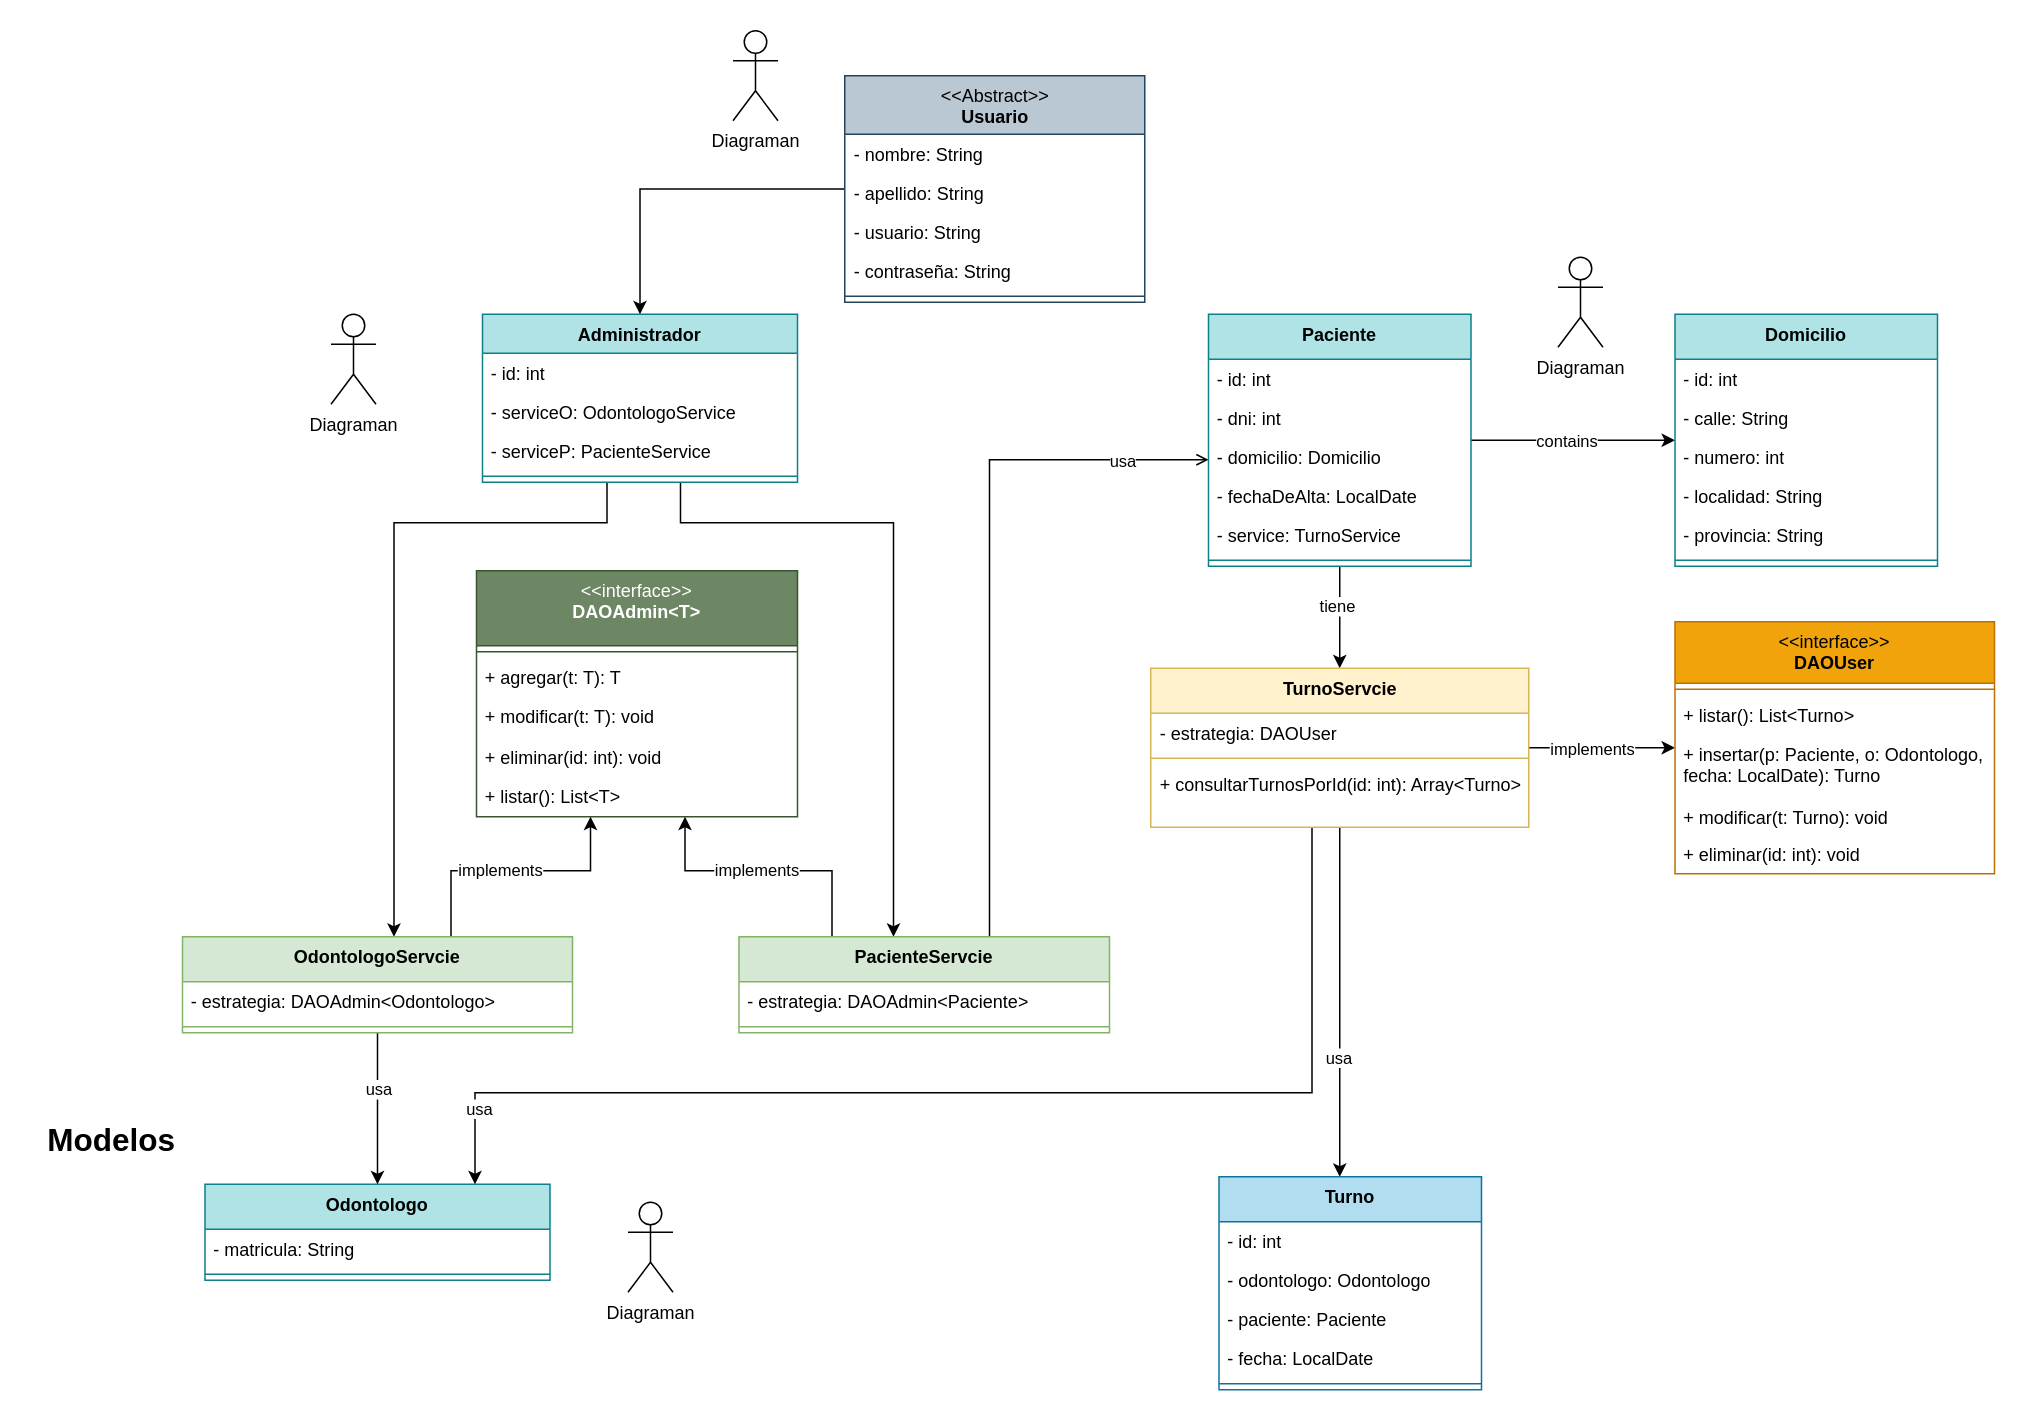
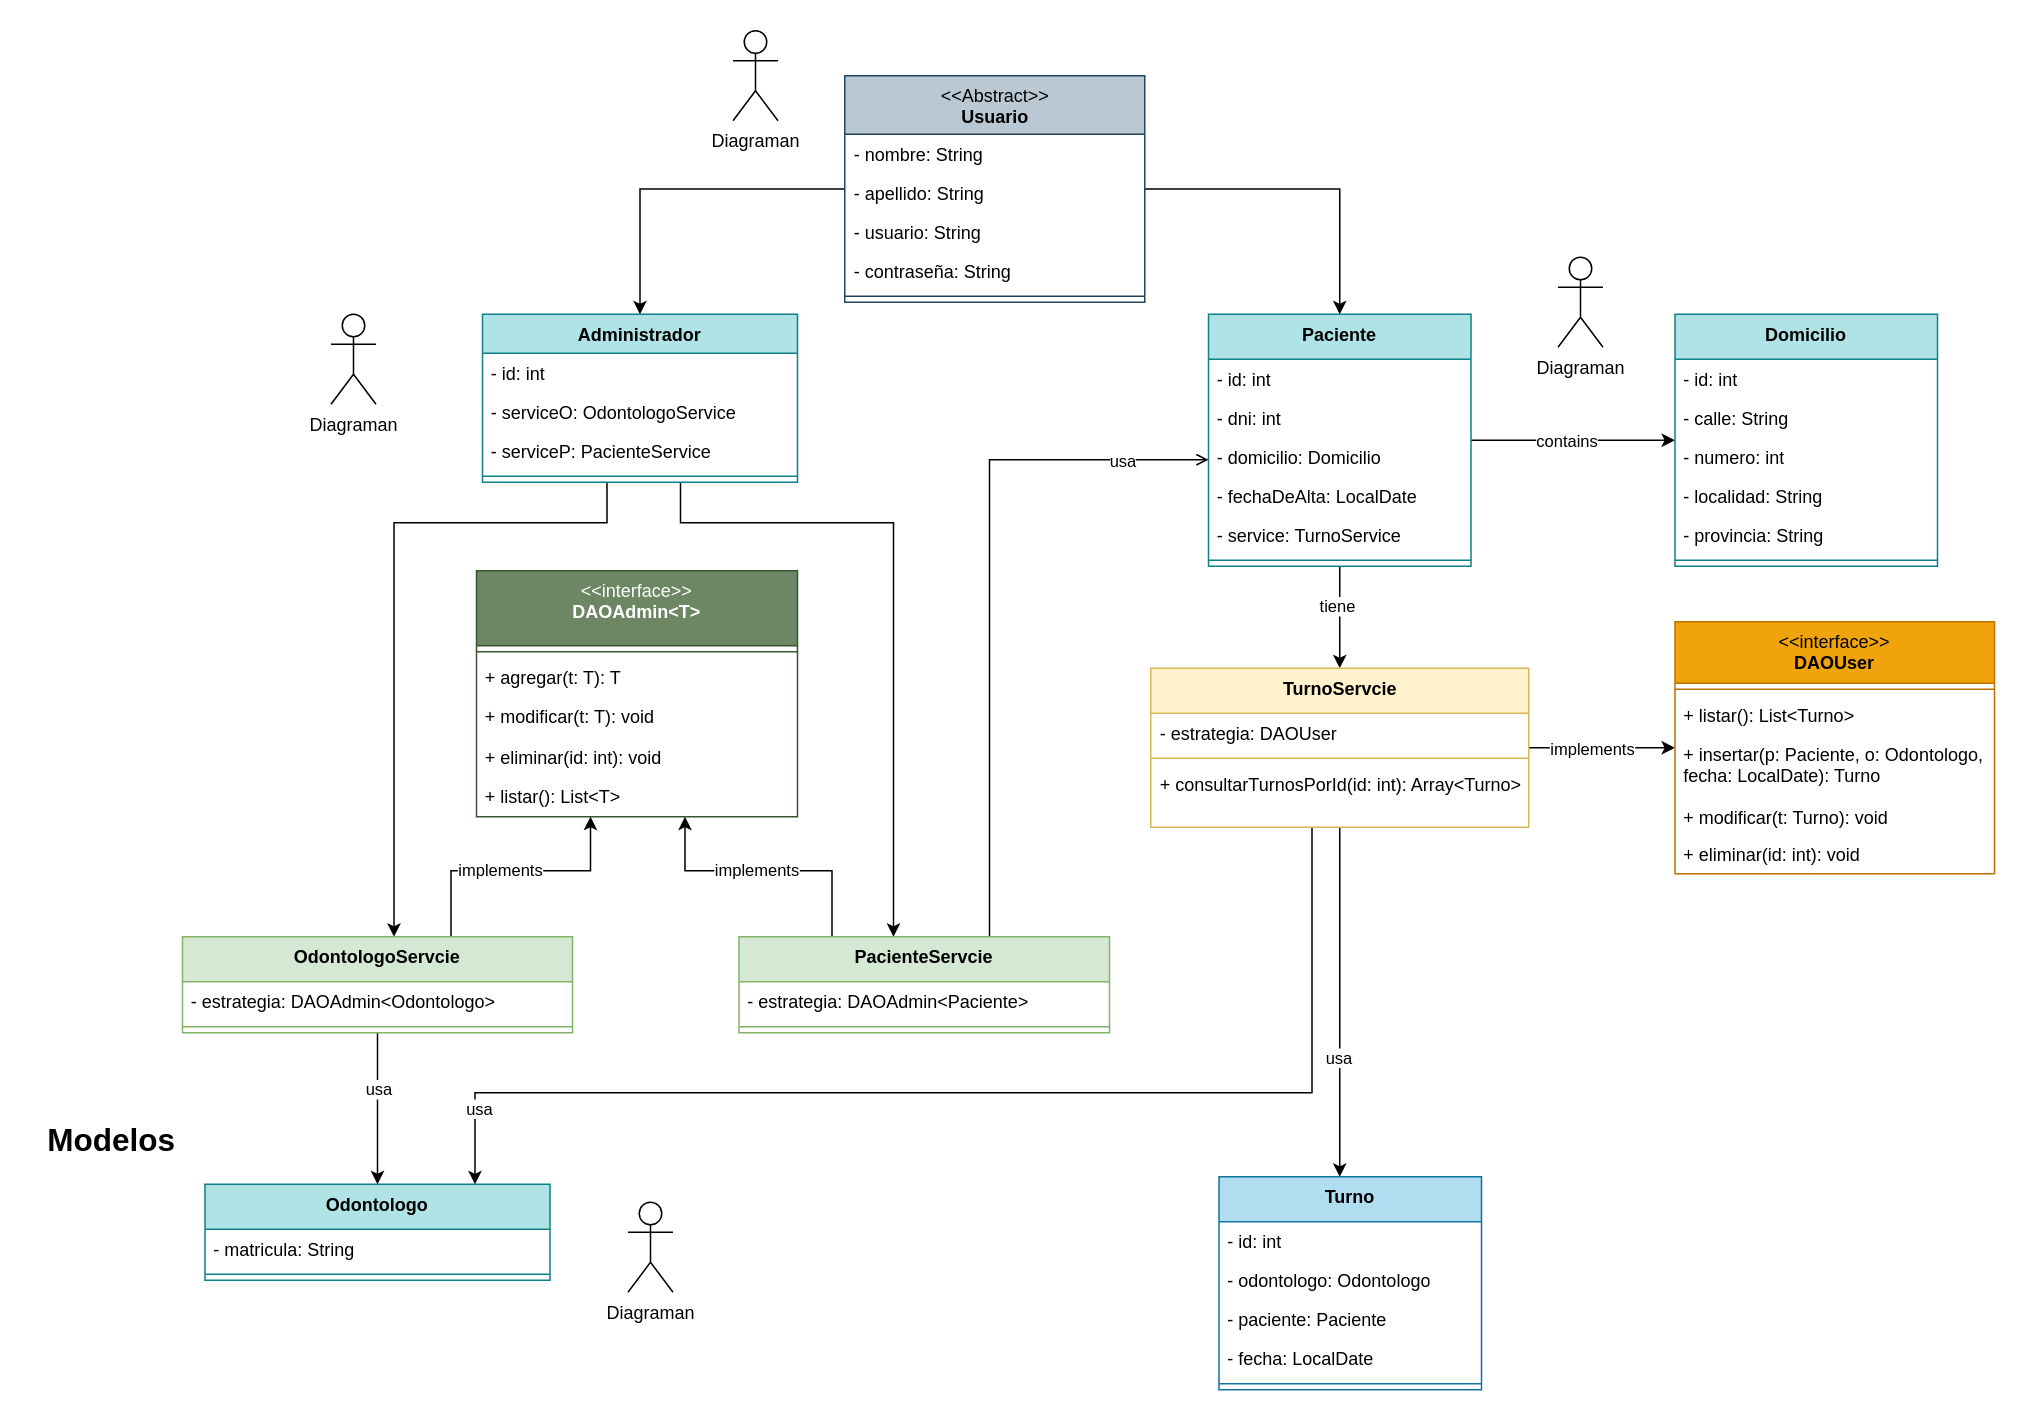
none -> (1300, 189)
